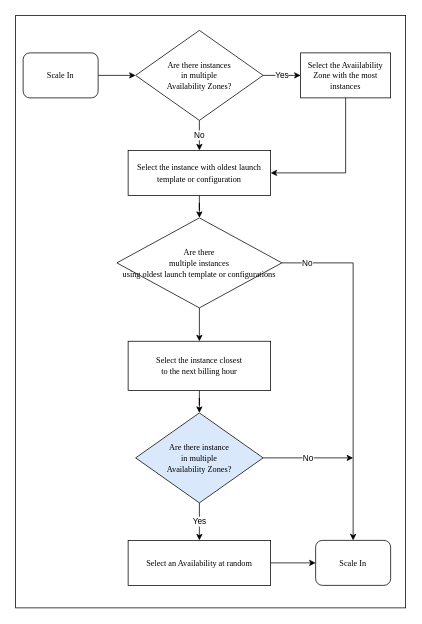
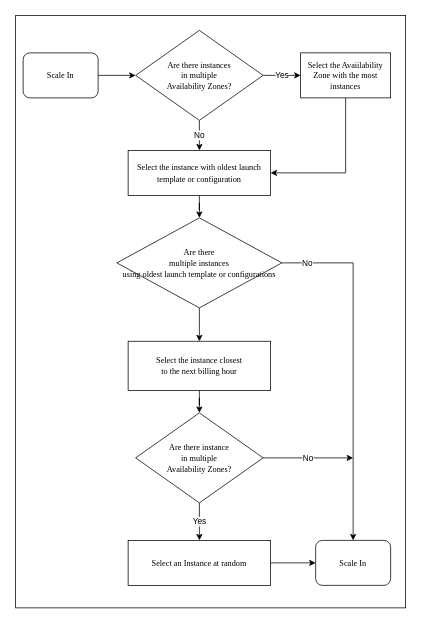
(199, 458) -> (199, 458)
(199, 563) -> (199, 563)
